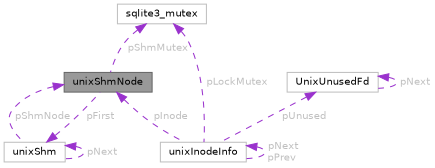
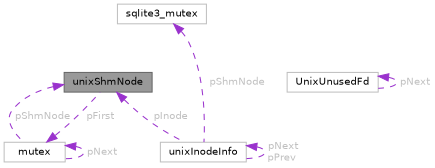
(120, 49) -> none
(236, 82) -> (236, 82)
(263, 120) -> none
(35, 152) -> (35, 152)
